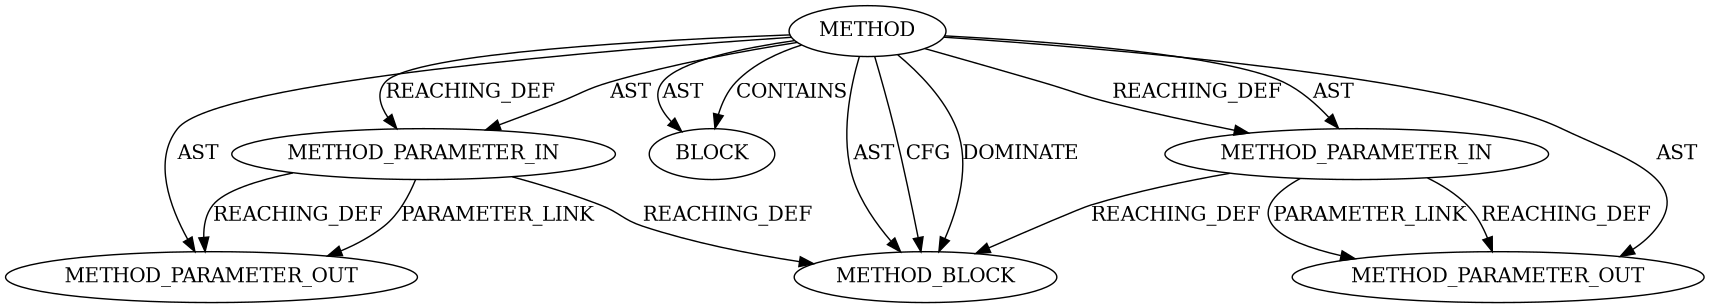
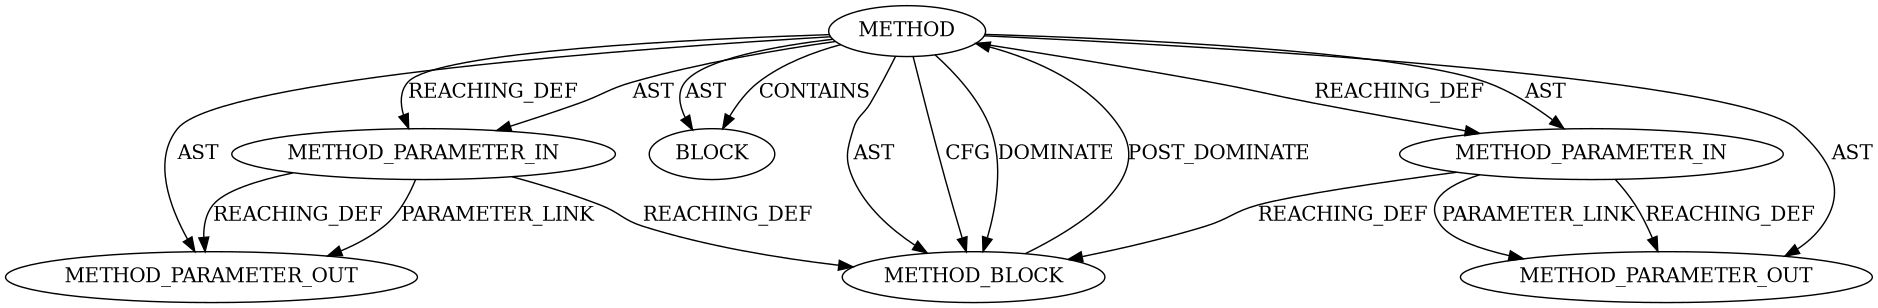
none -> (1124, 138)
